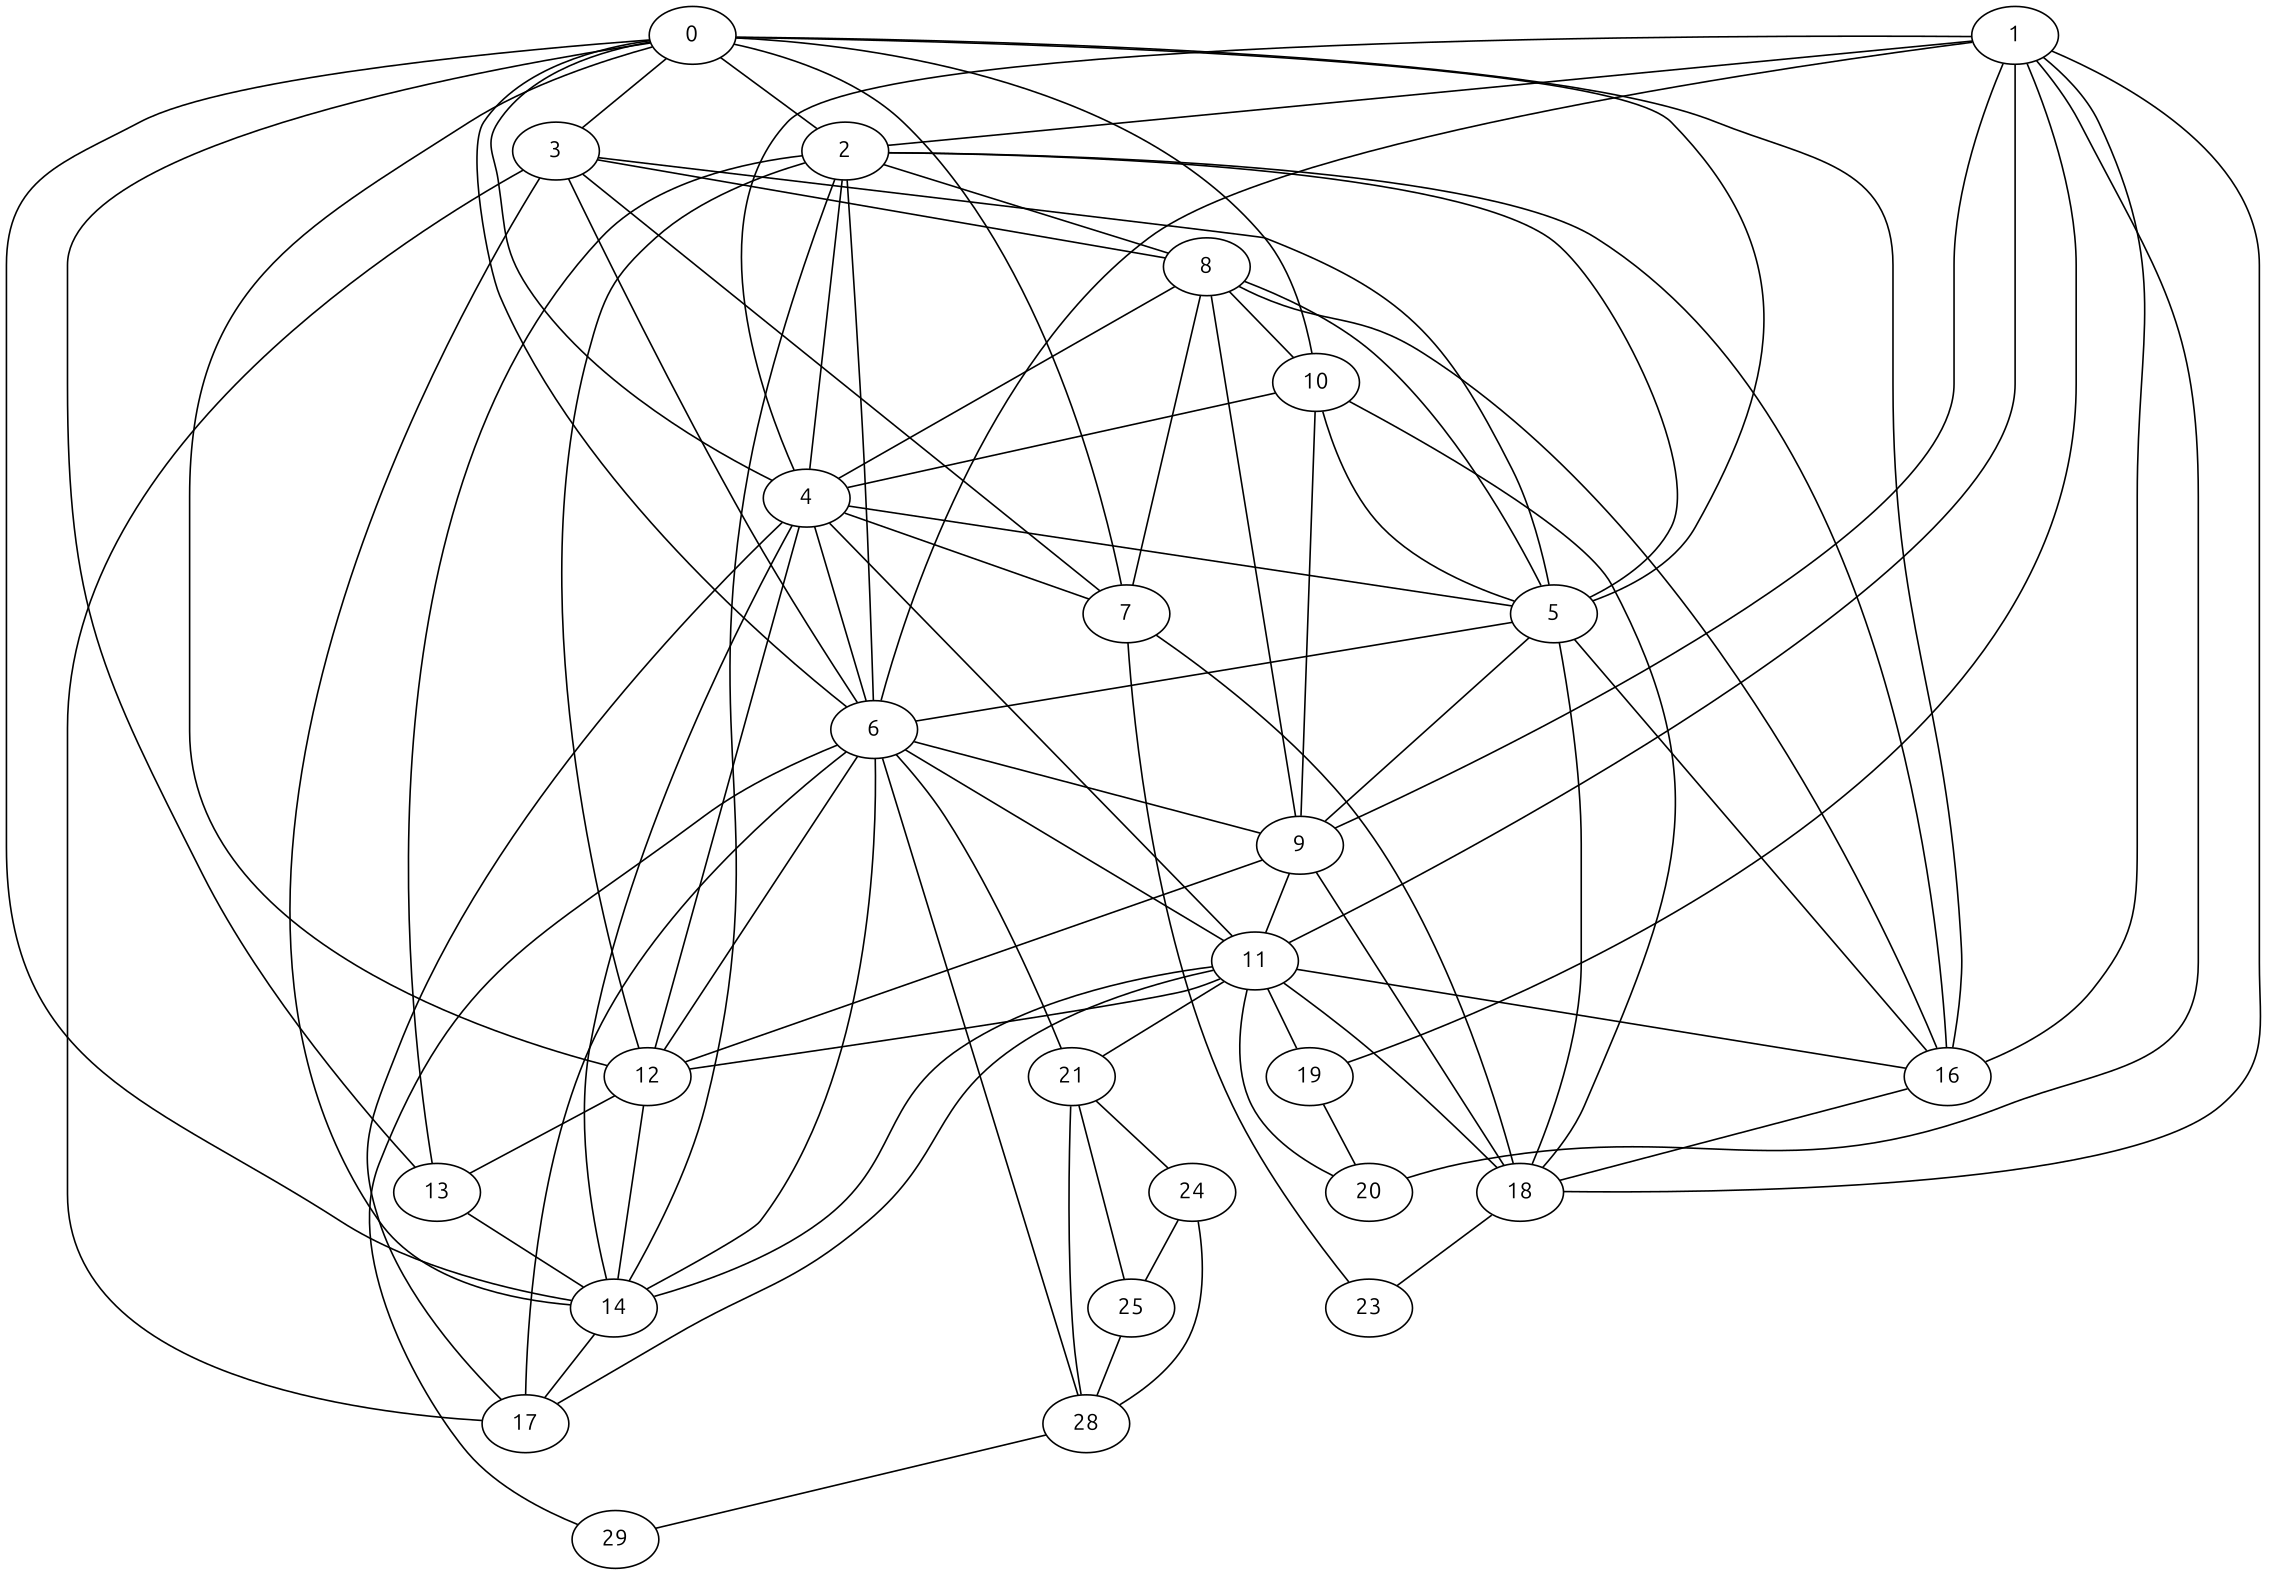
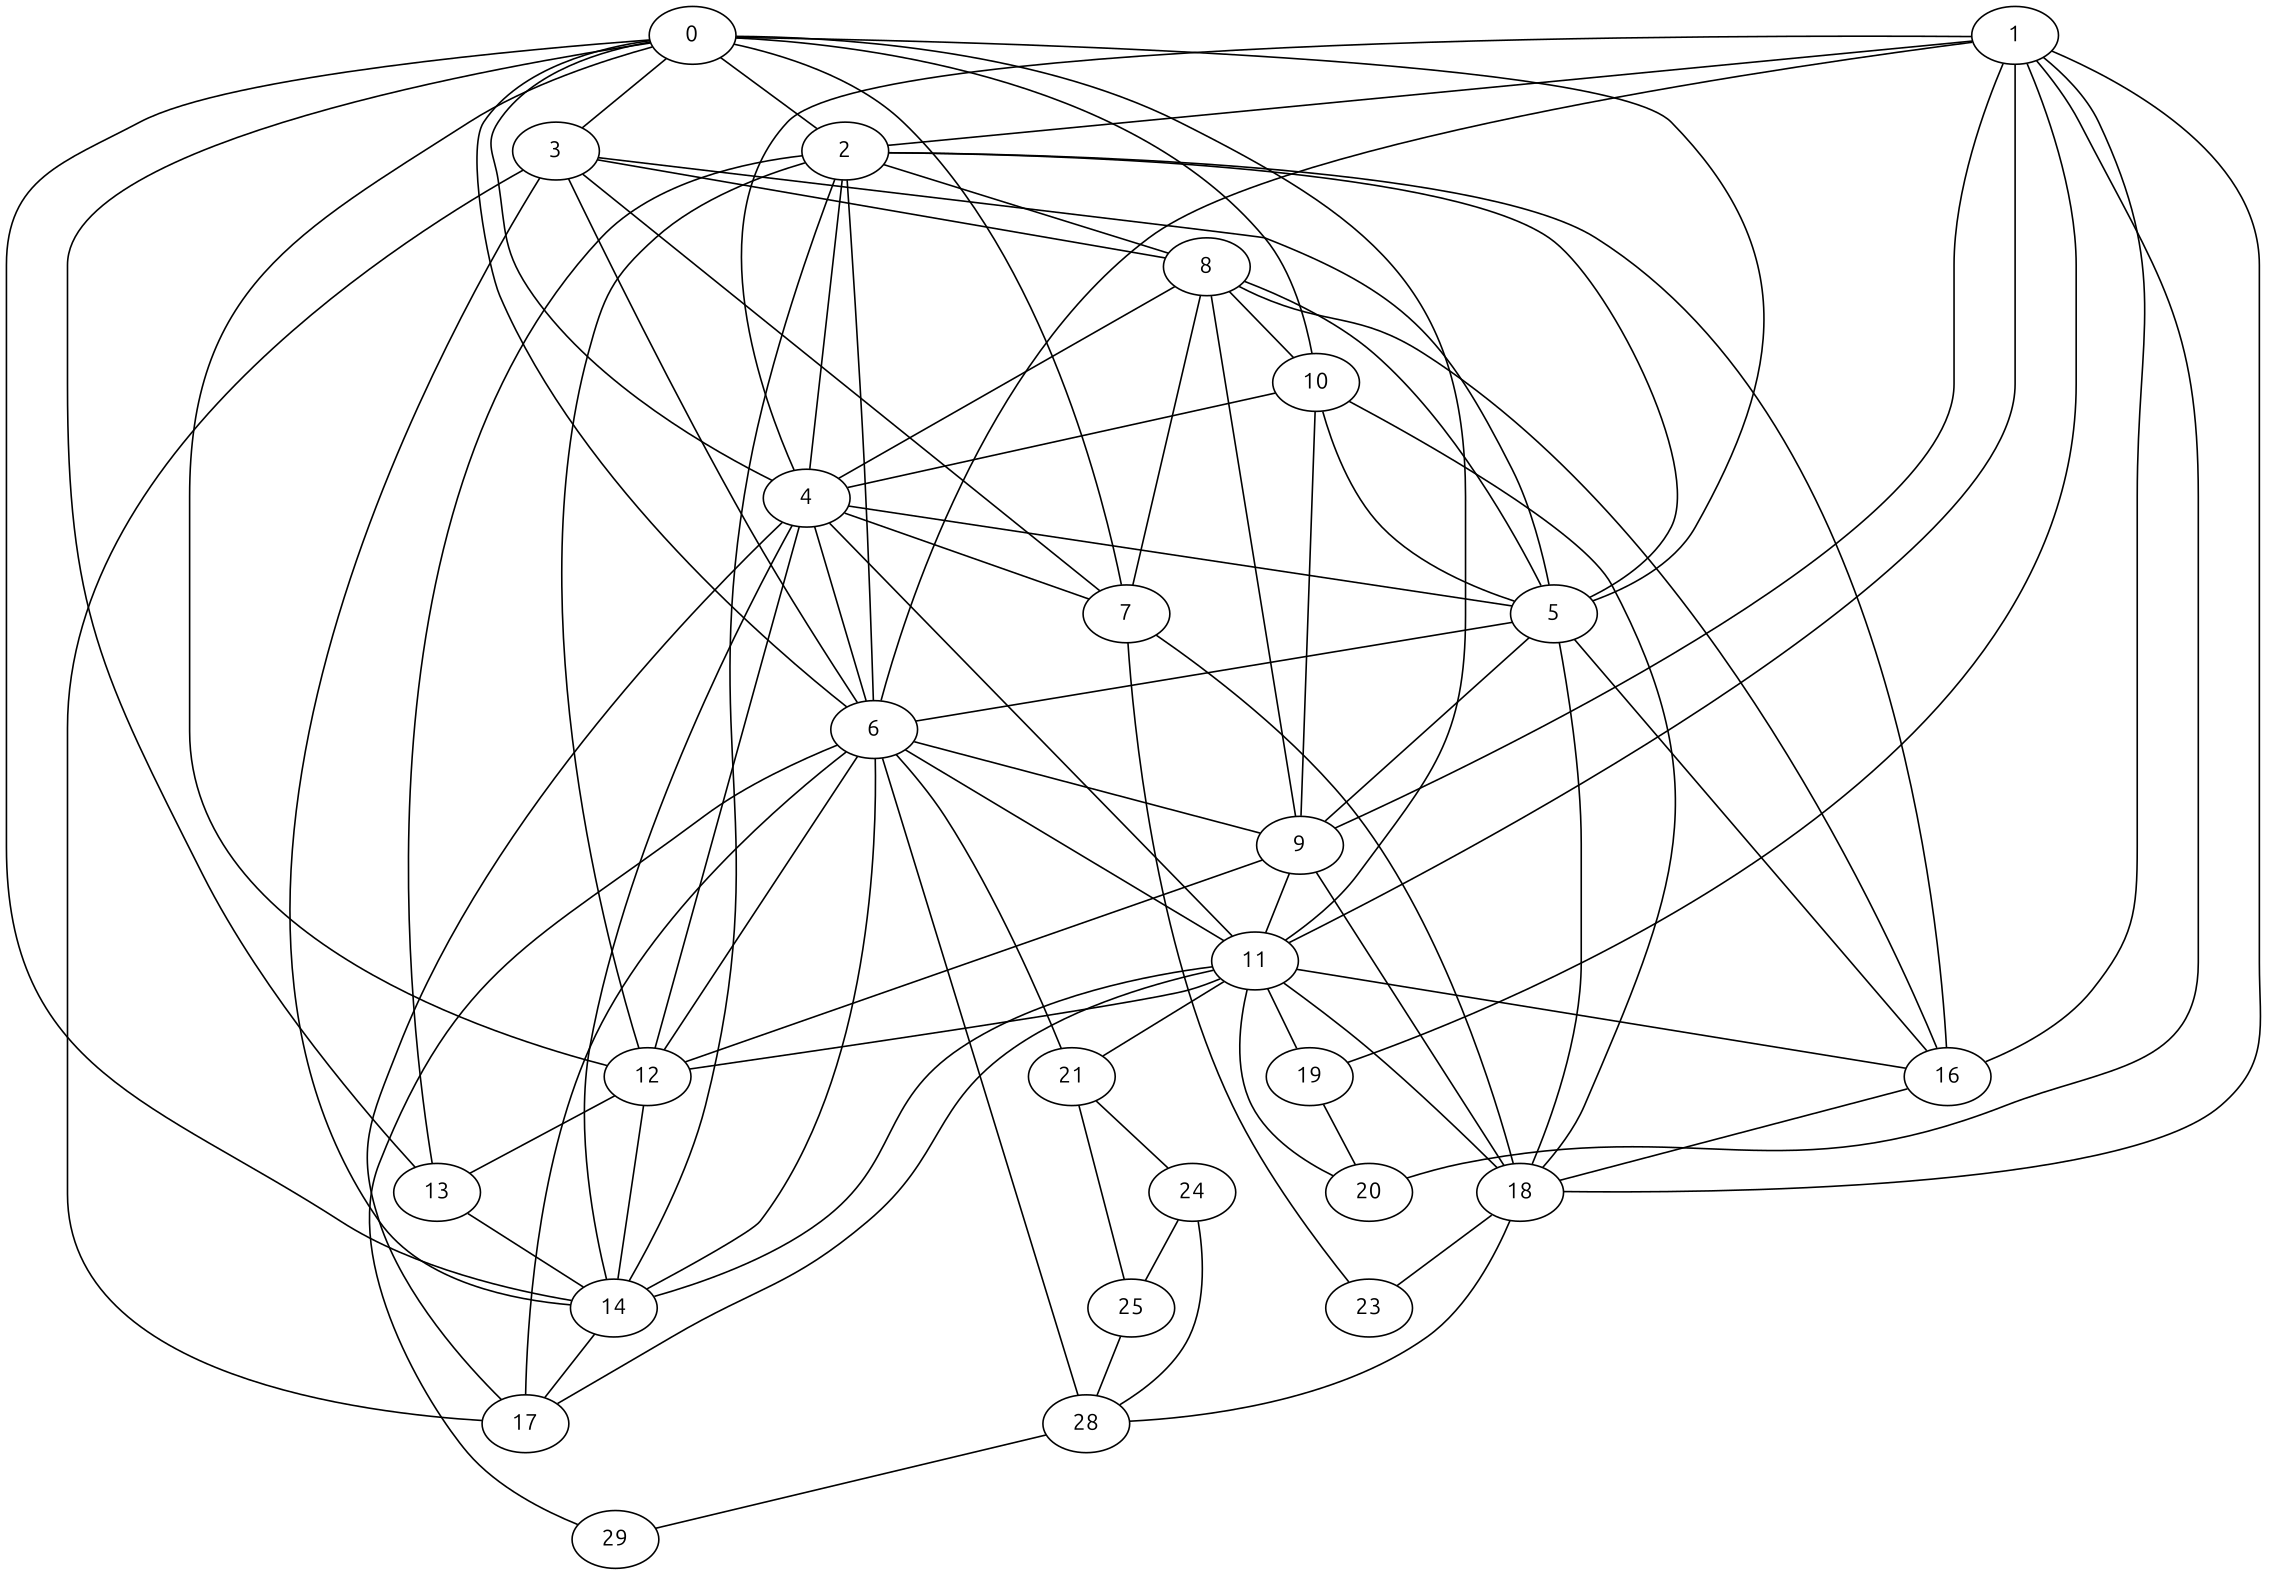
(1739, 131) -> (1404, 282)
(1070, 1251) -> (1353, 1377)
